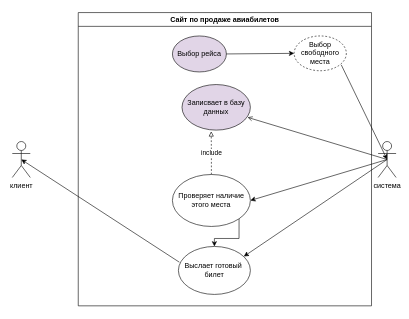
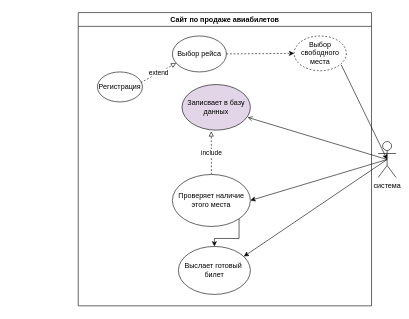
(259, 53) -> (259, 53)
(200, 54) -> (200, 54)
none -> (156, 74)
none -> (120, 87)
(21, 159) -> none
(103, 212) -> none
